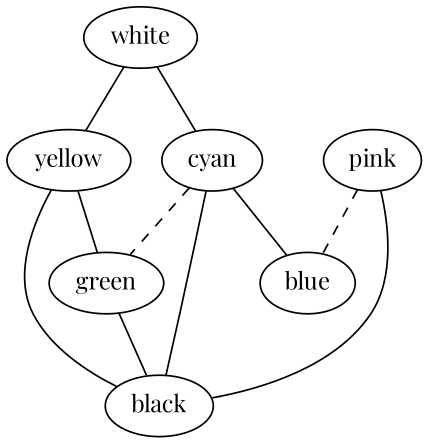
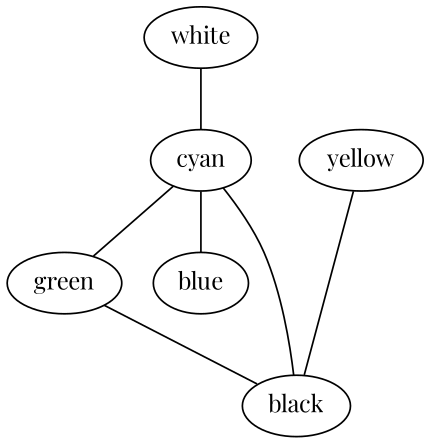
(105, 99) -> none
(372, 160) -> none
(160, 221) -> (133, 221)
(88, 222) -> none
